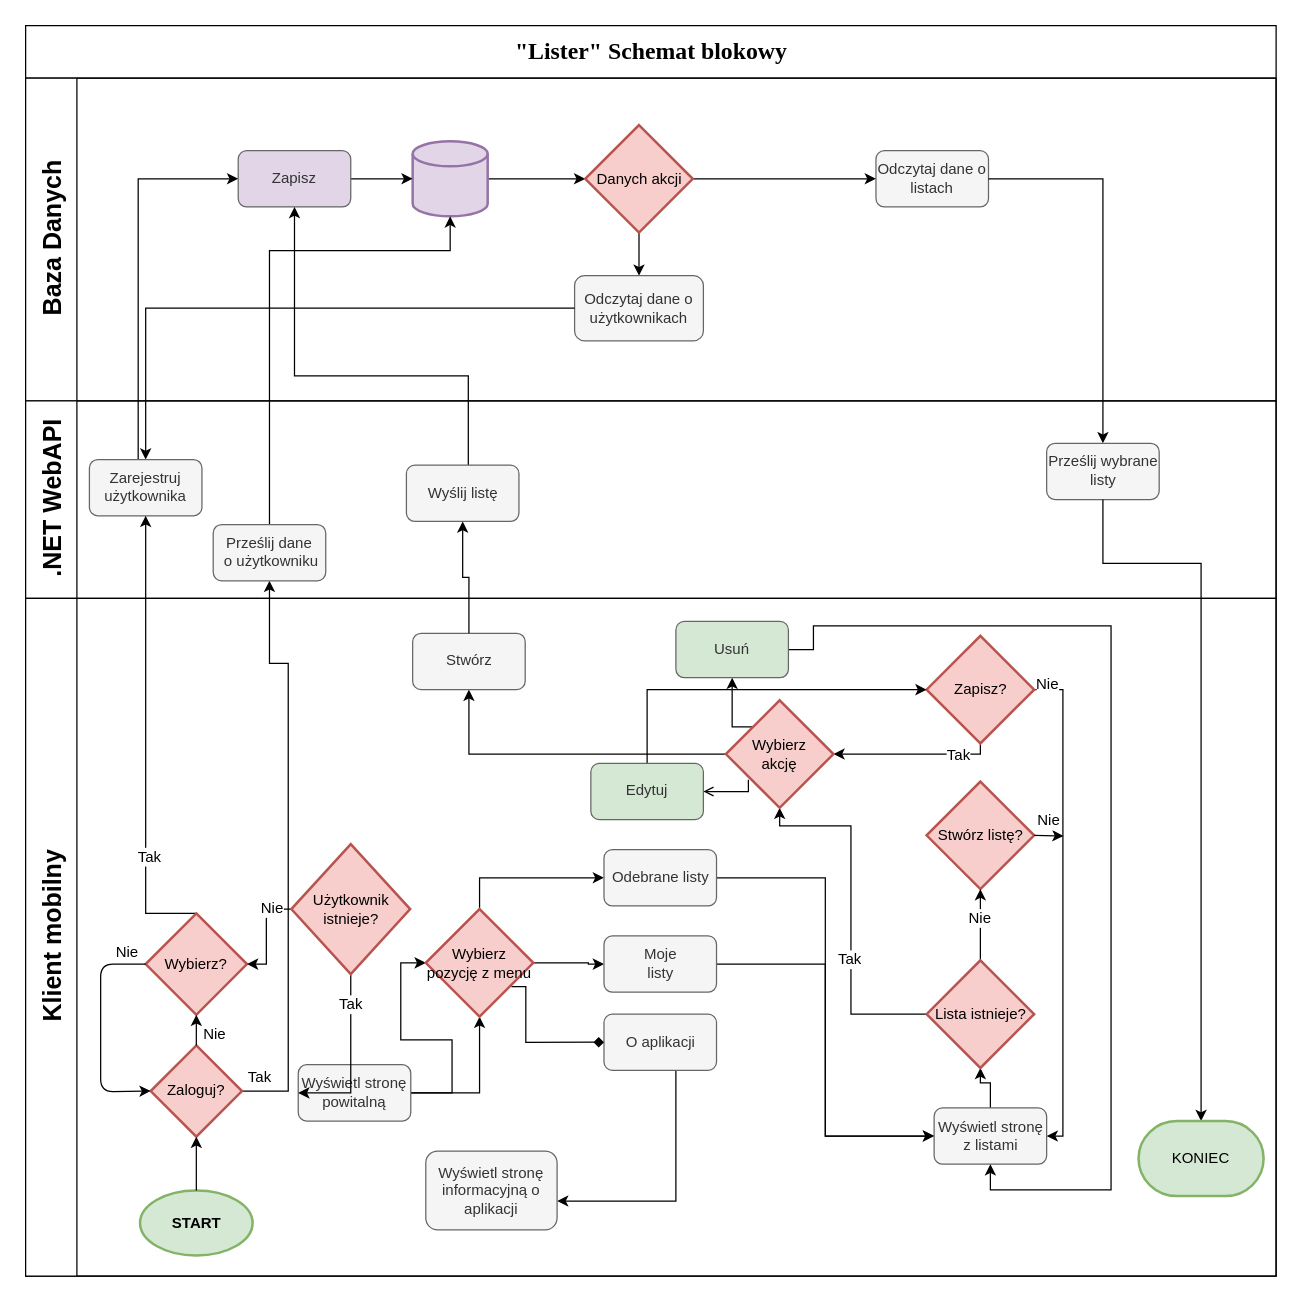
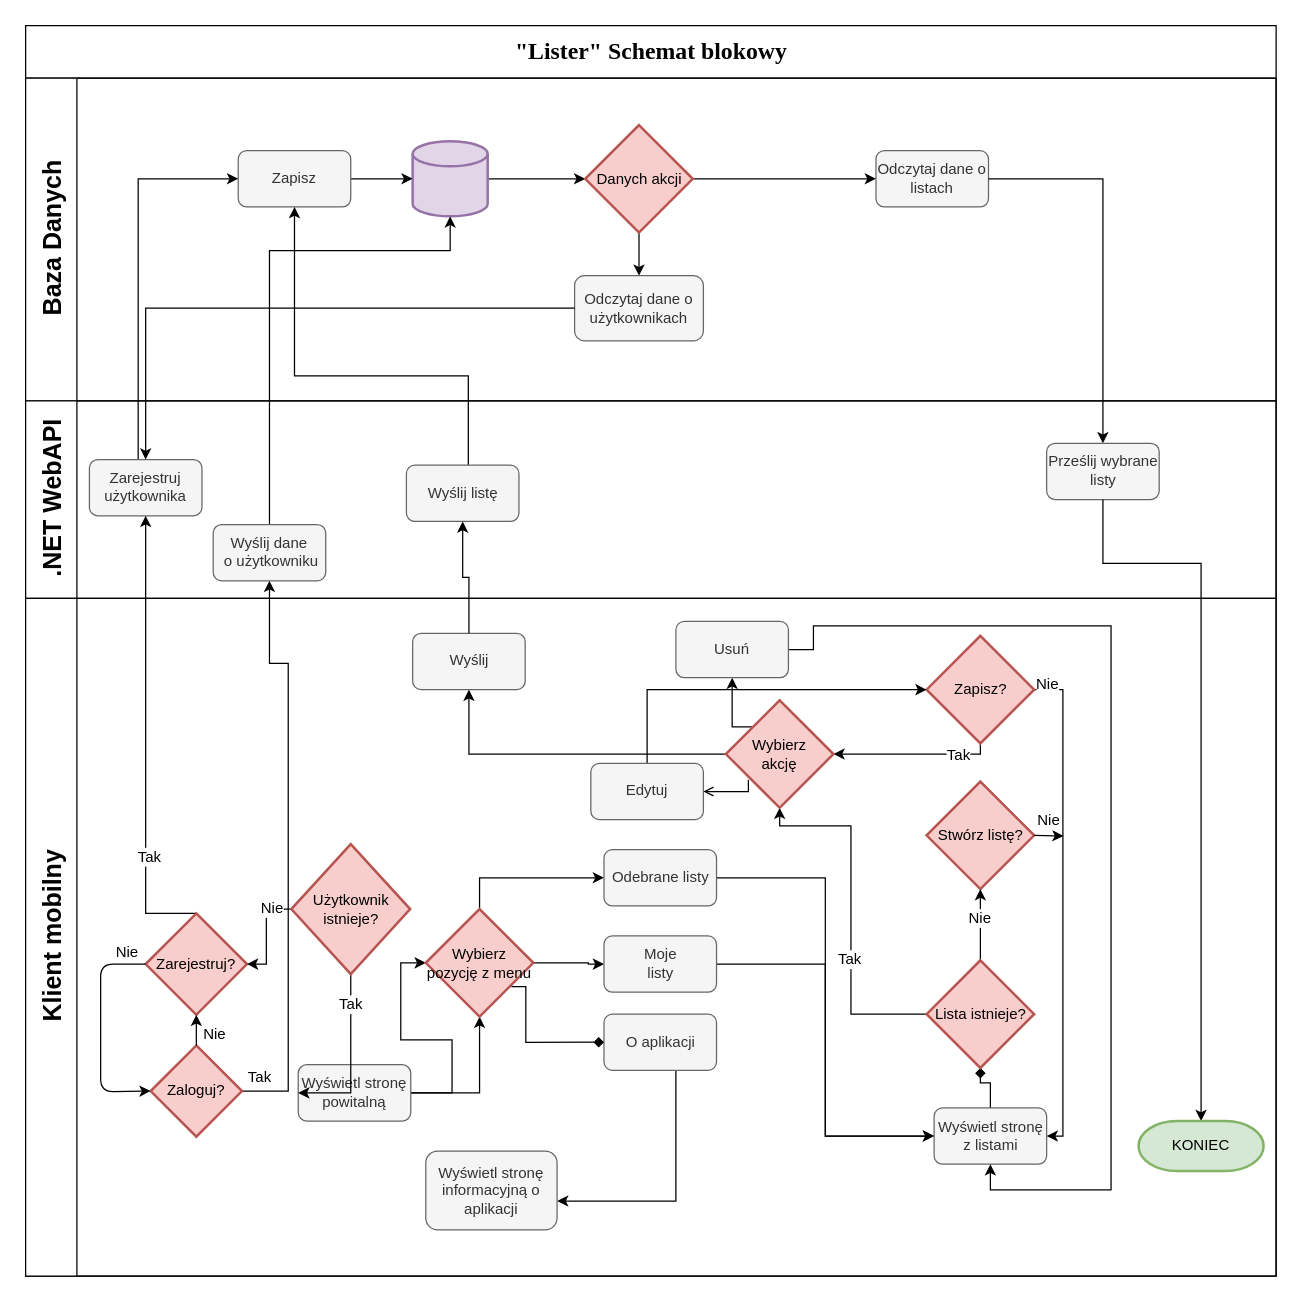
(294, 179) -> (294, 179)
(269, 552) -> (269, 552)
(732, 649) -> (732, 649)
(469, 661) -> (469, 661)
(647, 791) -> (647, 791)
(196, 964) -> (196, 964)
(980, 1077) -> (980, 1078)
(1201, 1158) -> (1201, 1146)
(196, 1168) -> none
(196, 1223) -> none
